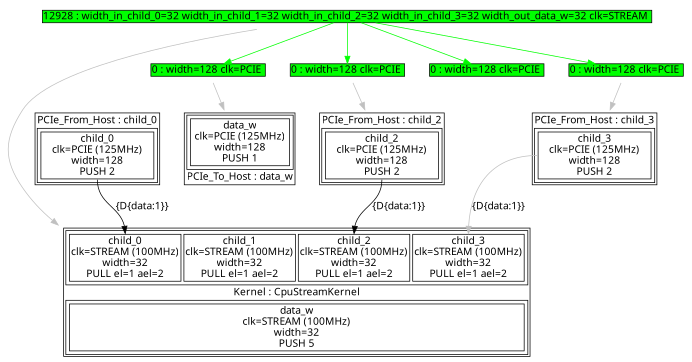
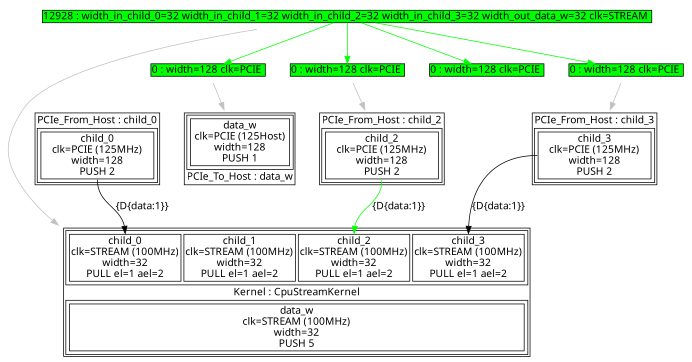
(240, 136) -> (240, 136)
(487, 175) -> (487, 175)
(371, 204) -> (371, 204)
